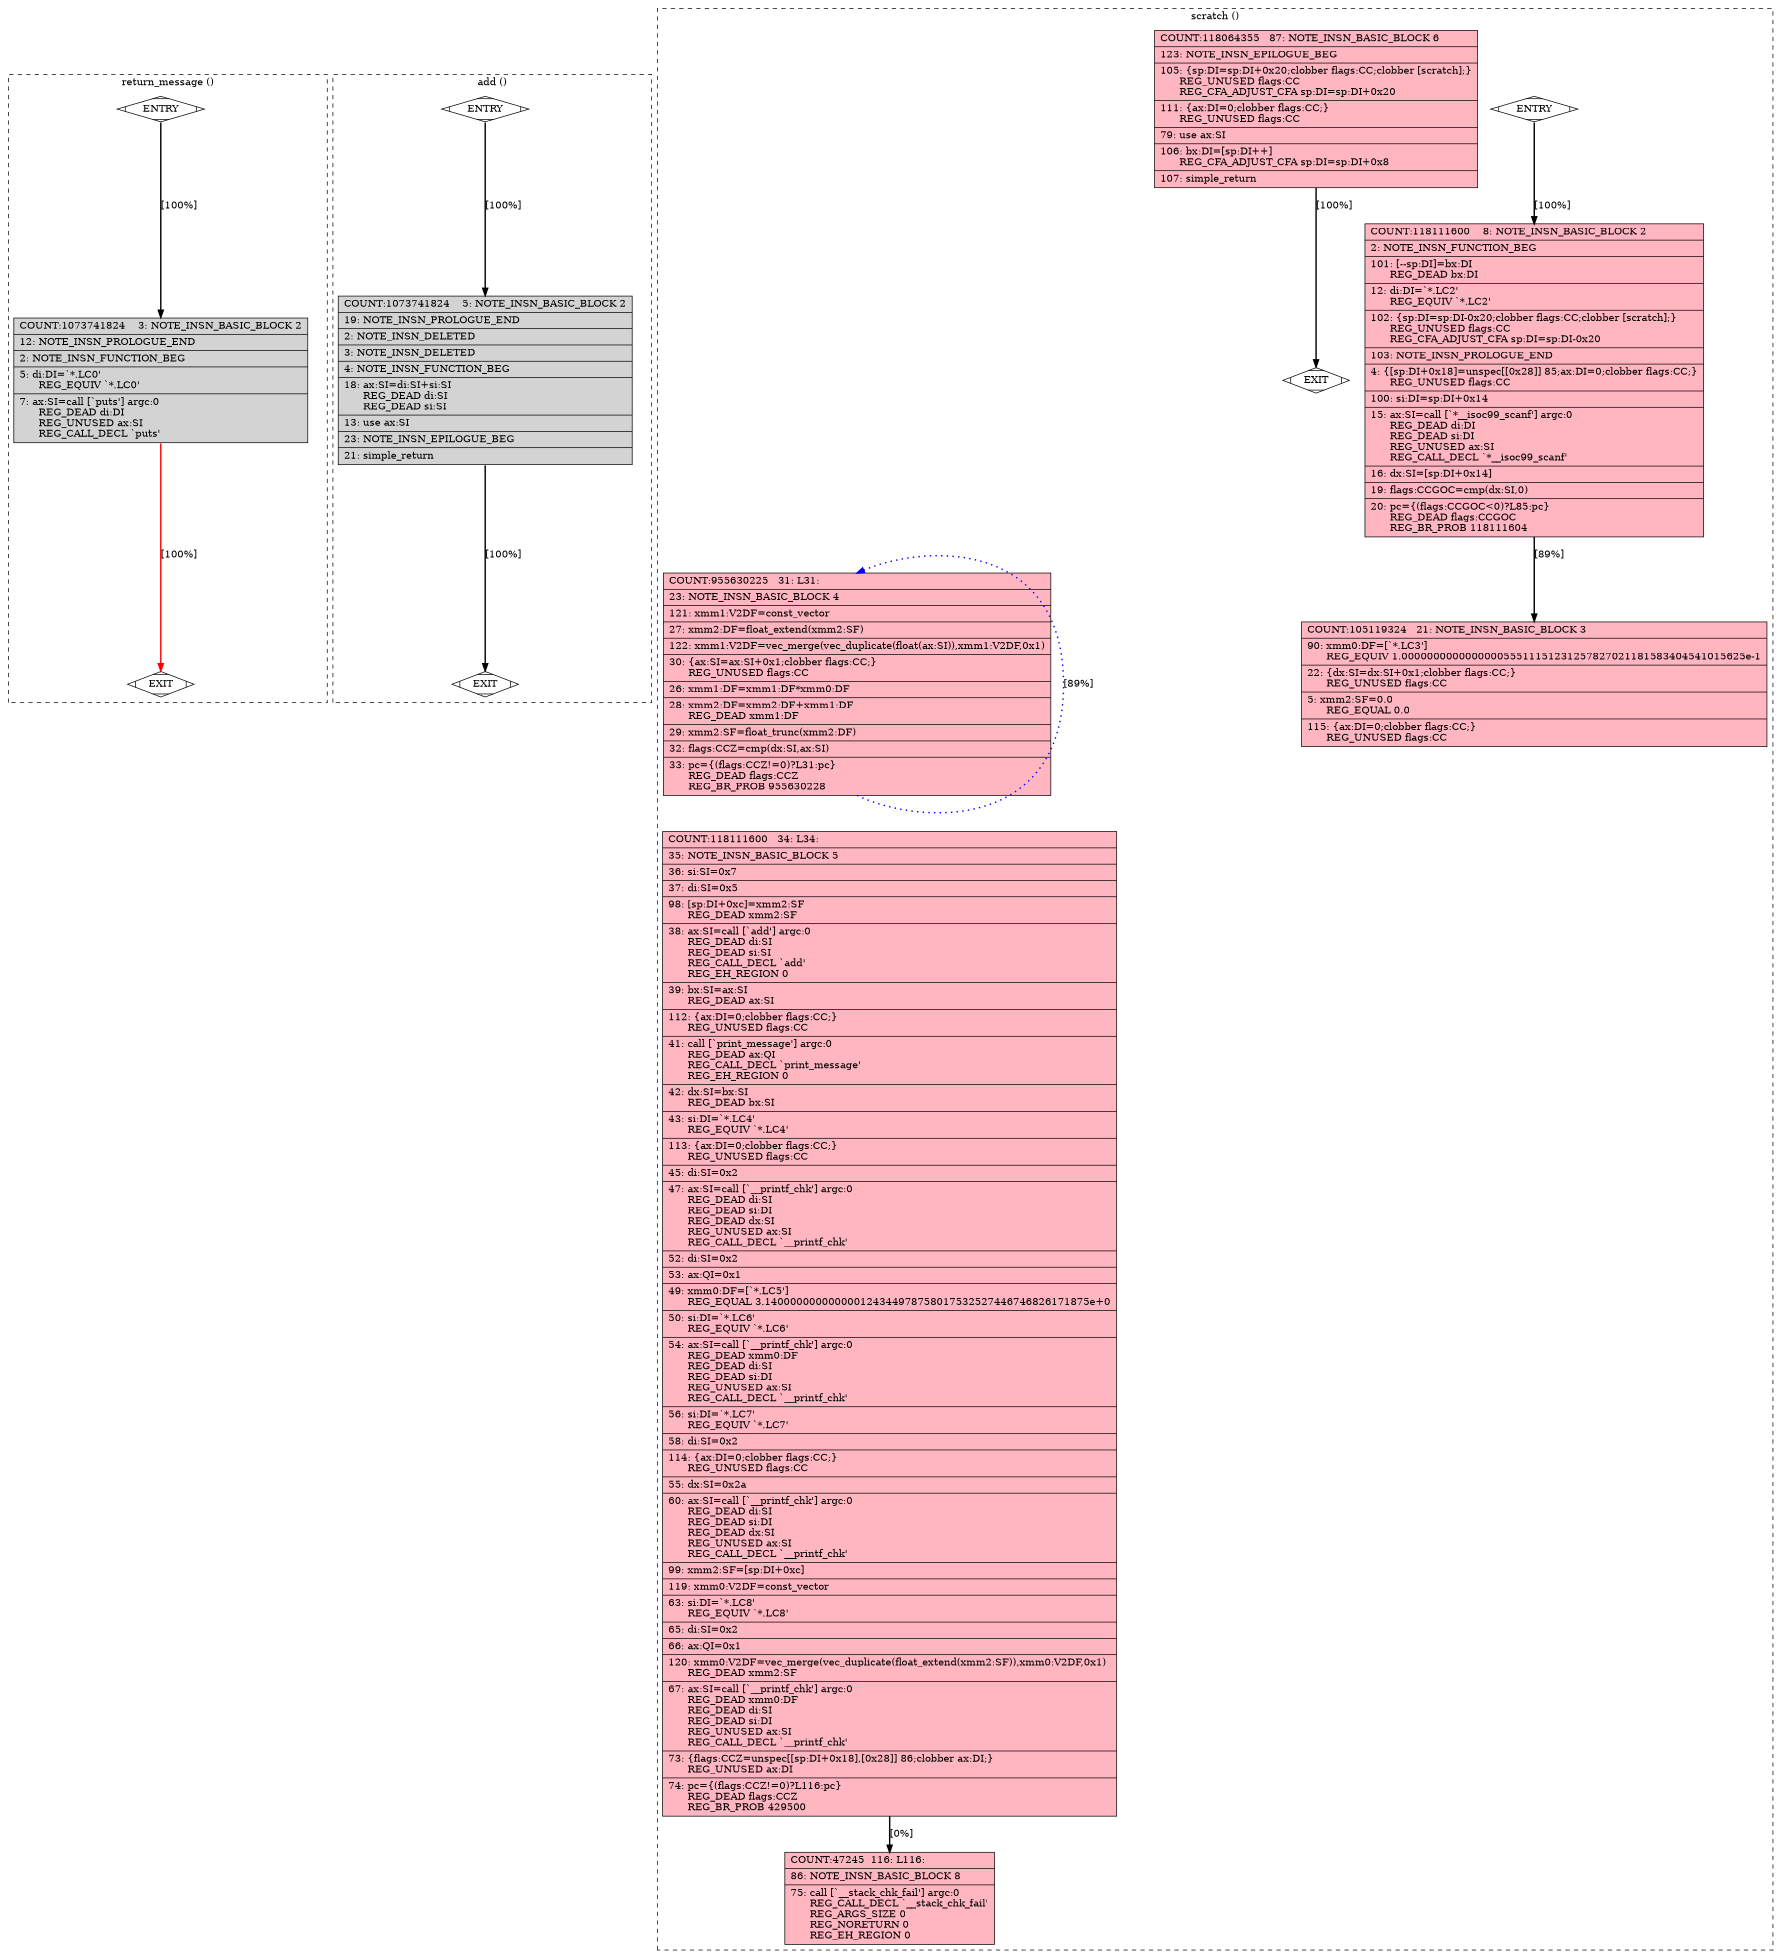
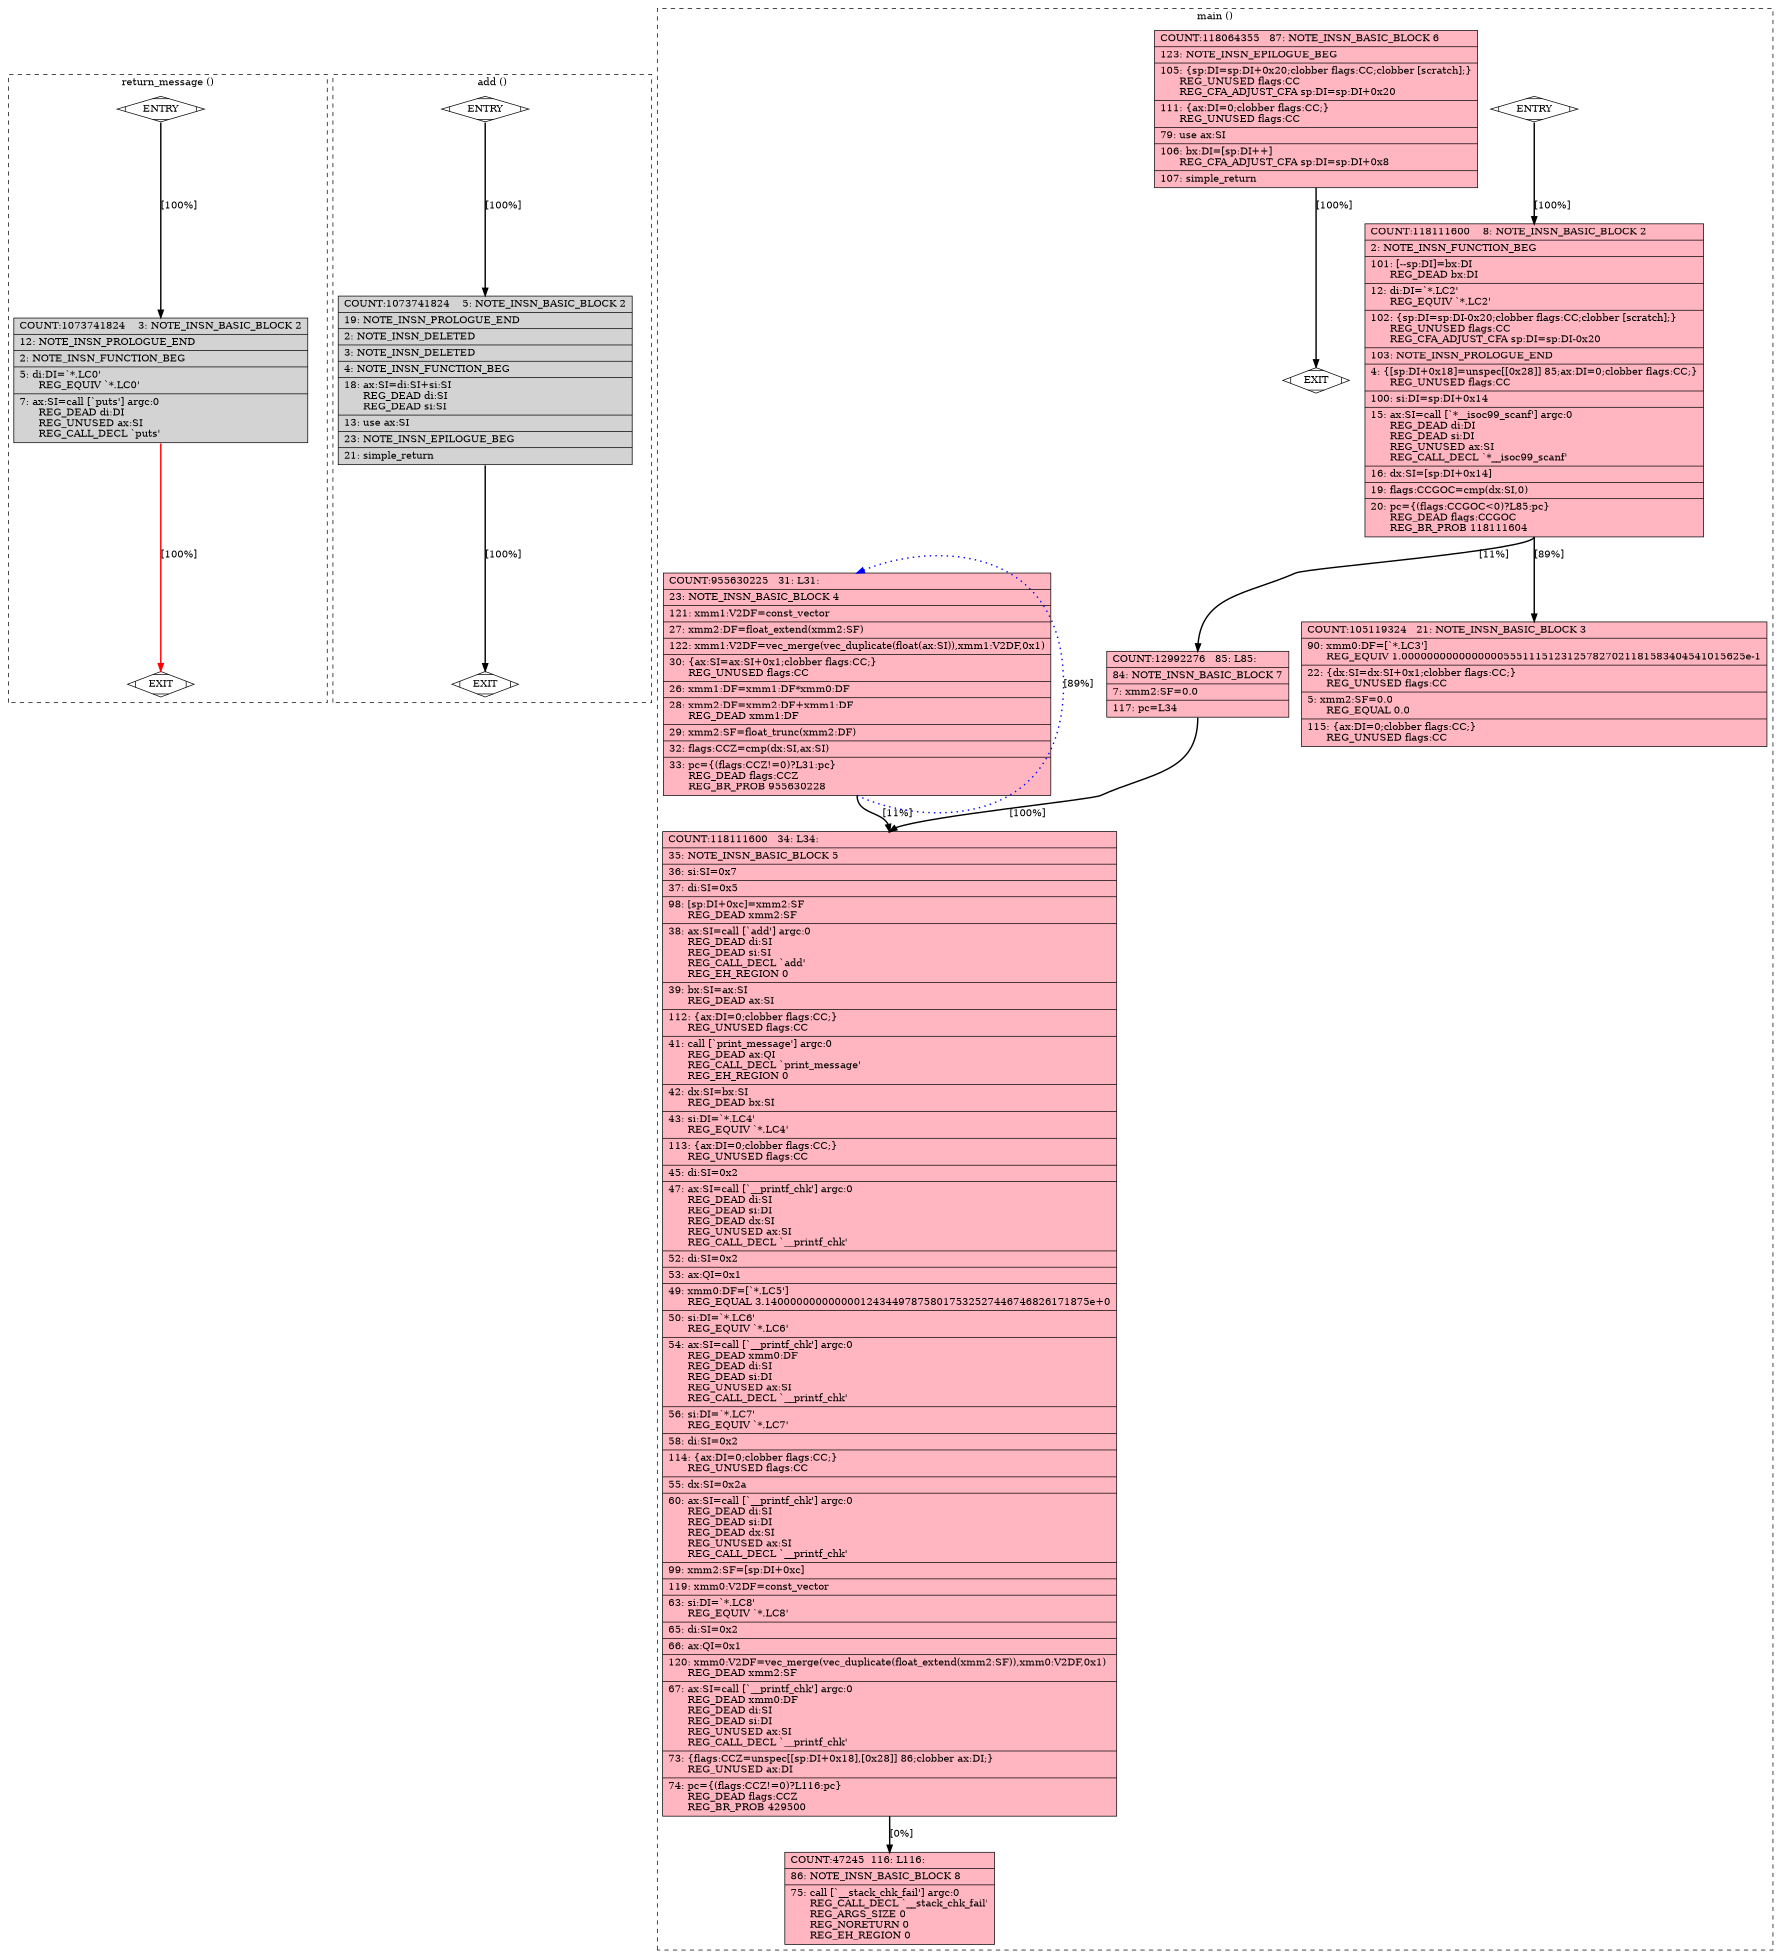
(1215, 17) -> (1215, 17)
none -> (1198, 684)
none -> (870, 812)
